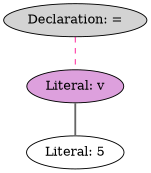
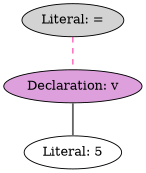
(75, 20) -> (73, 20)
(75, 86) -> (73, 86)
